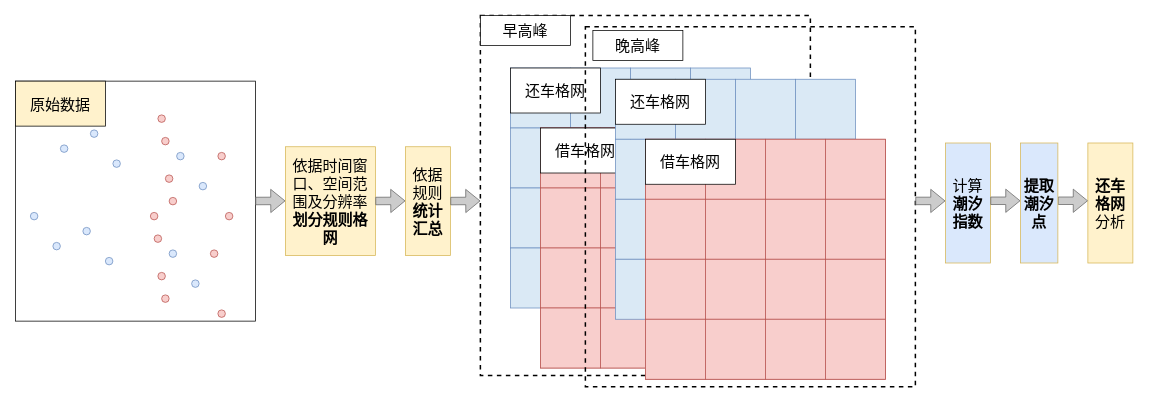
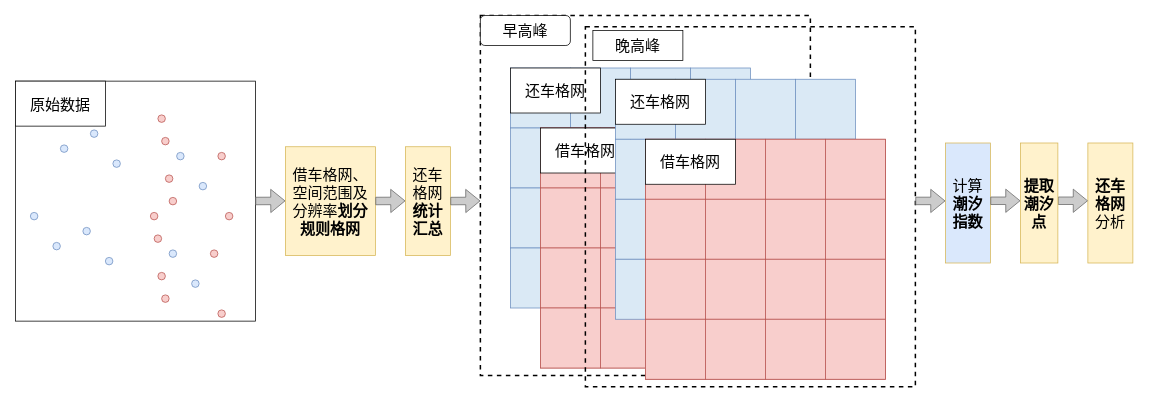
(525, 30) -> (525, 30)
(60, 104) -> (60, 104)
(330, 201) -> (330, 201)
(428, 201) -> (428, 201)
(1039, 203) -> (1039, 203)
